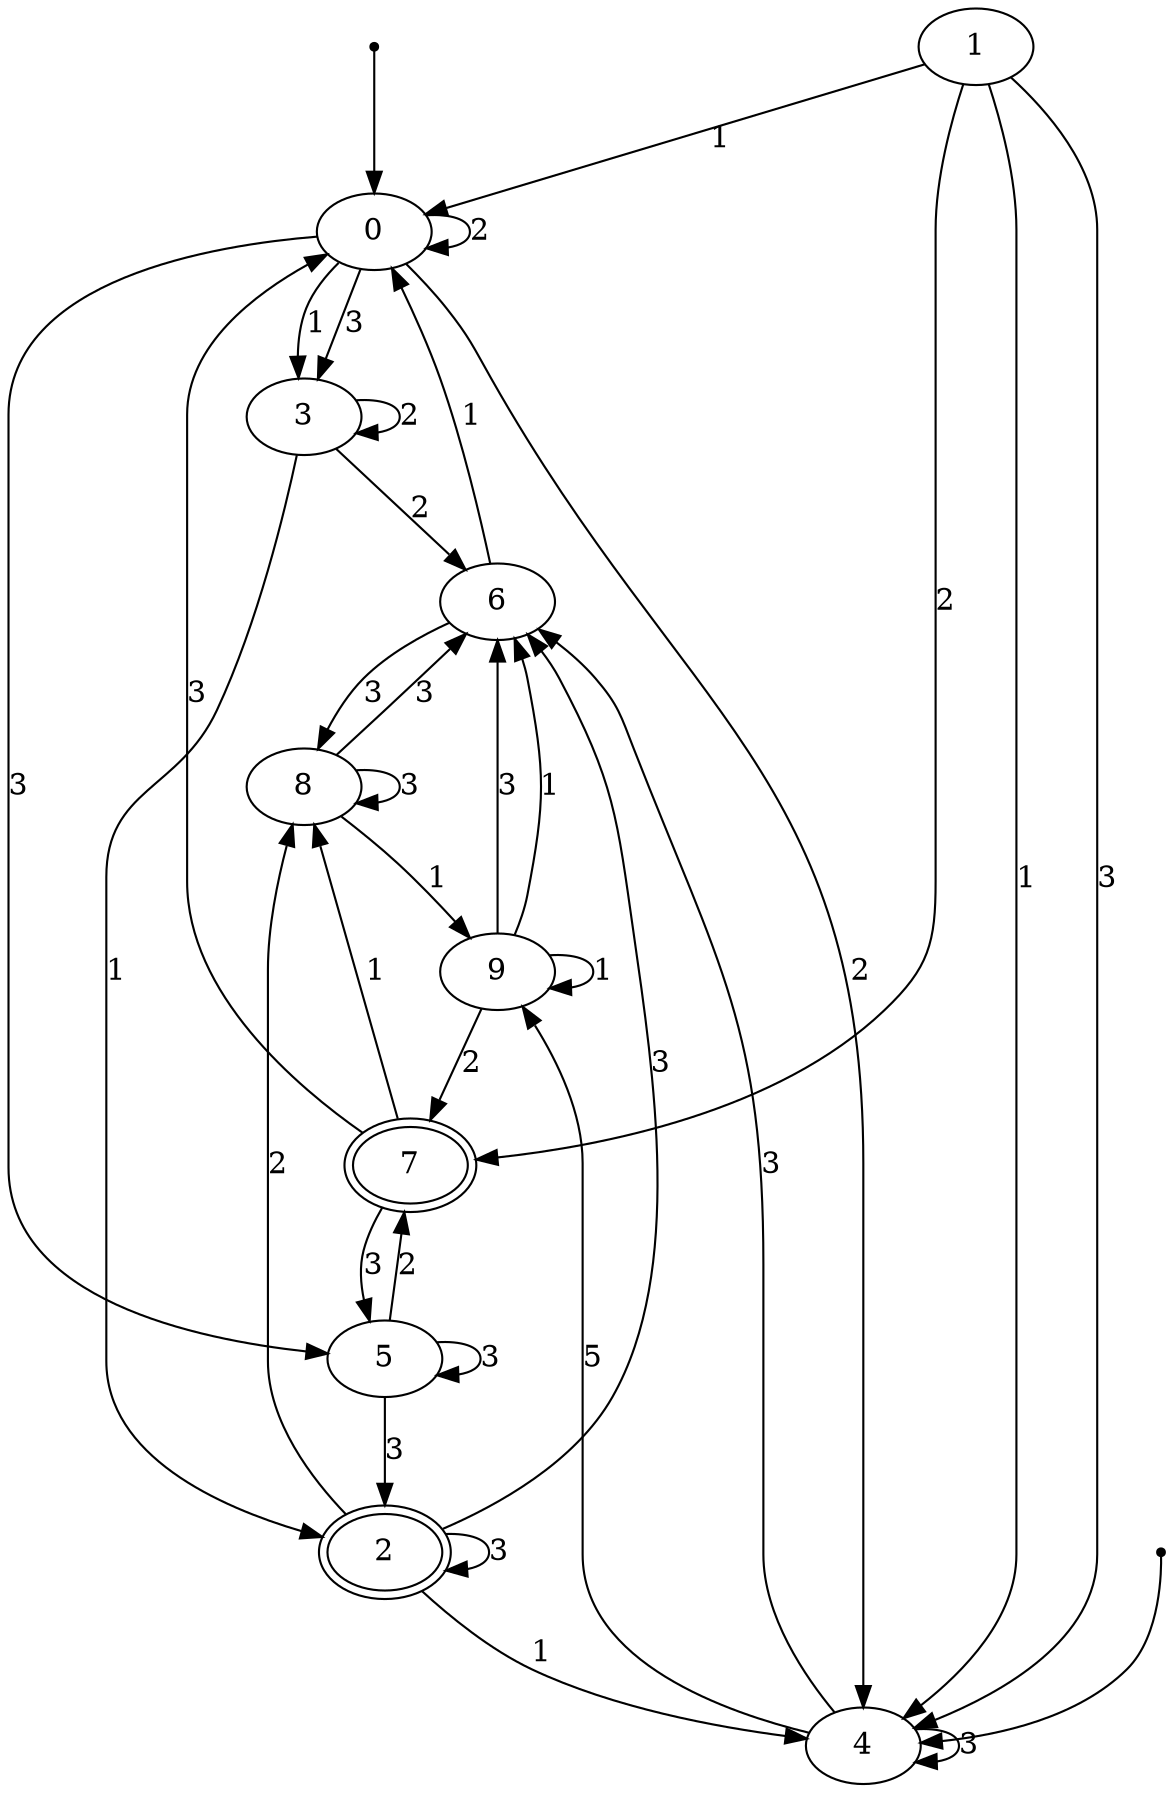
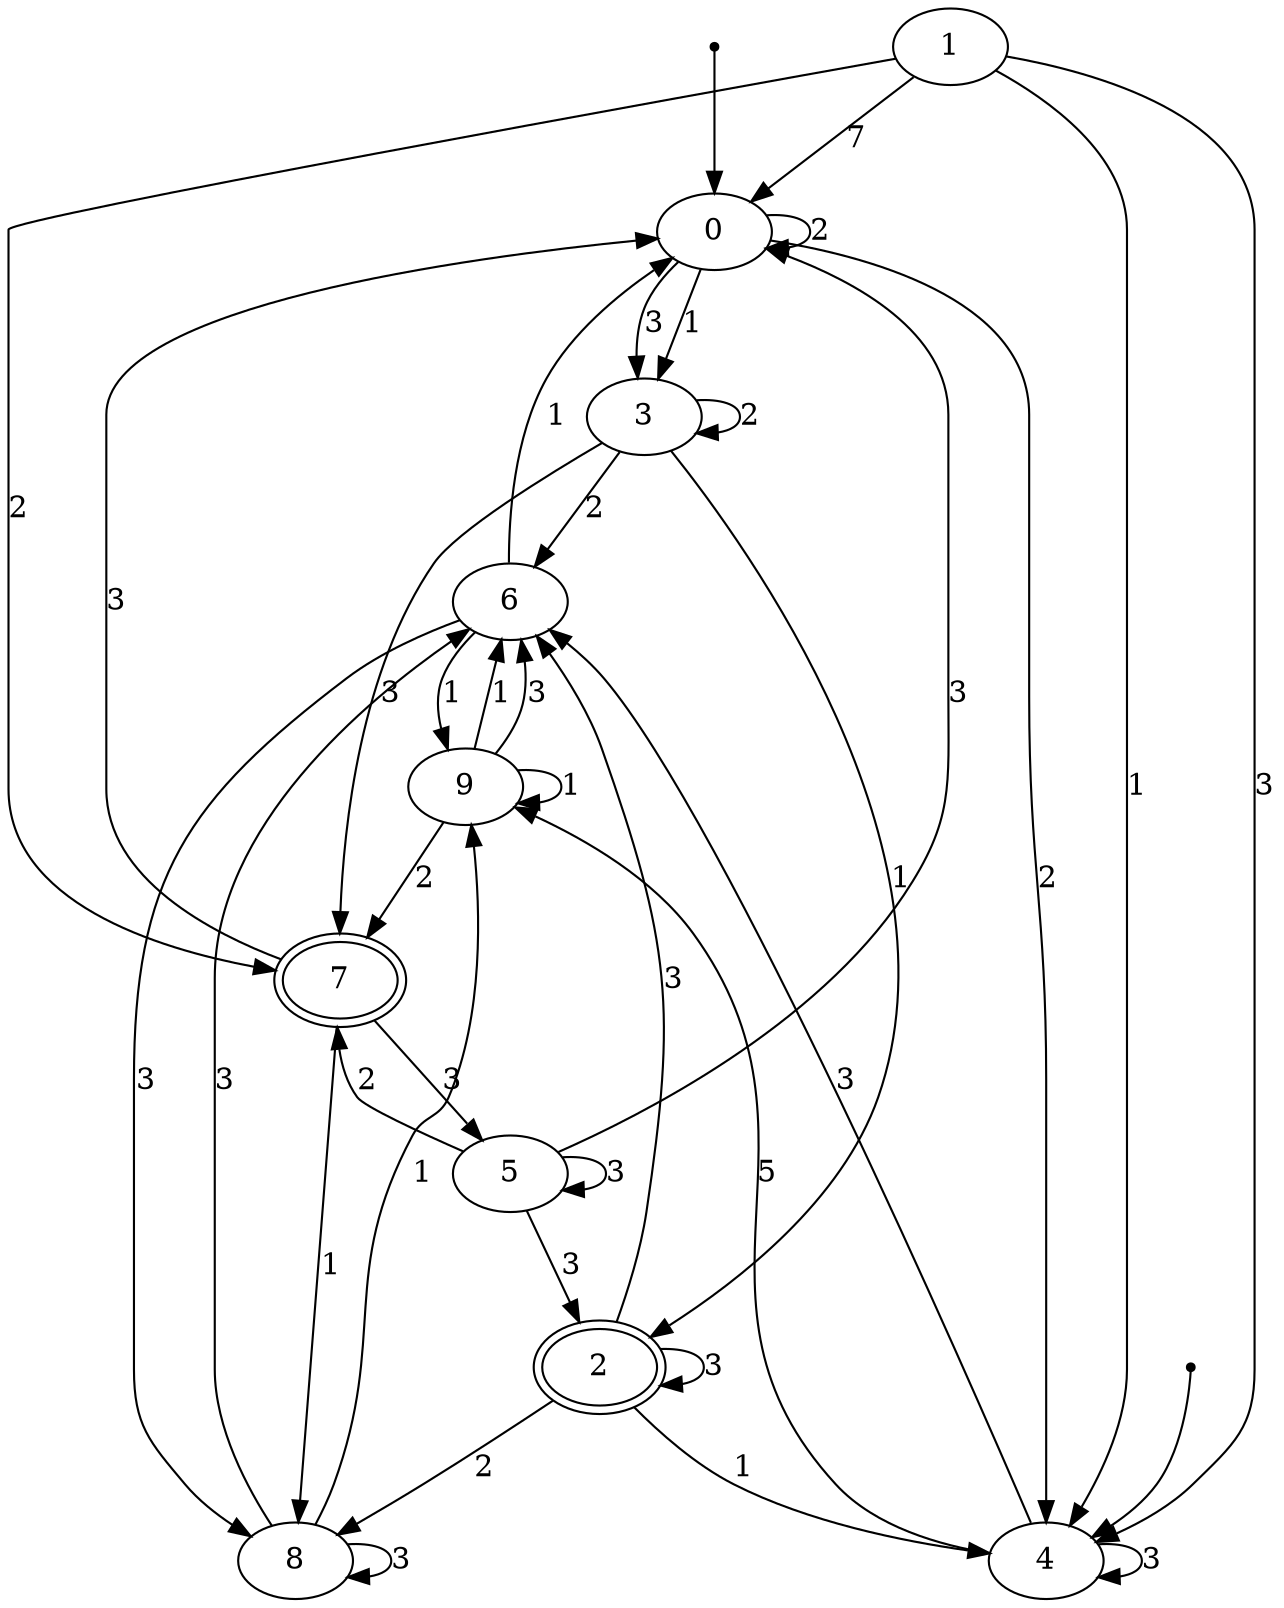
(721, 139) -> (857, 139)
none -> (397, 633)
none -> (443, 676)
(9, 787) -> (948, 757)
